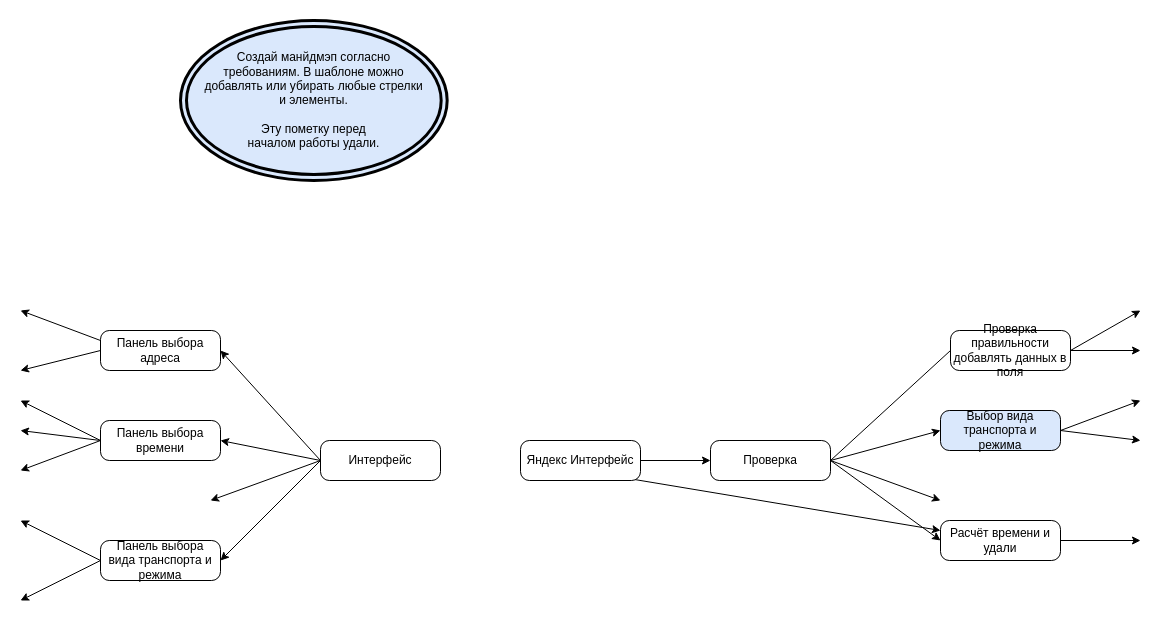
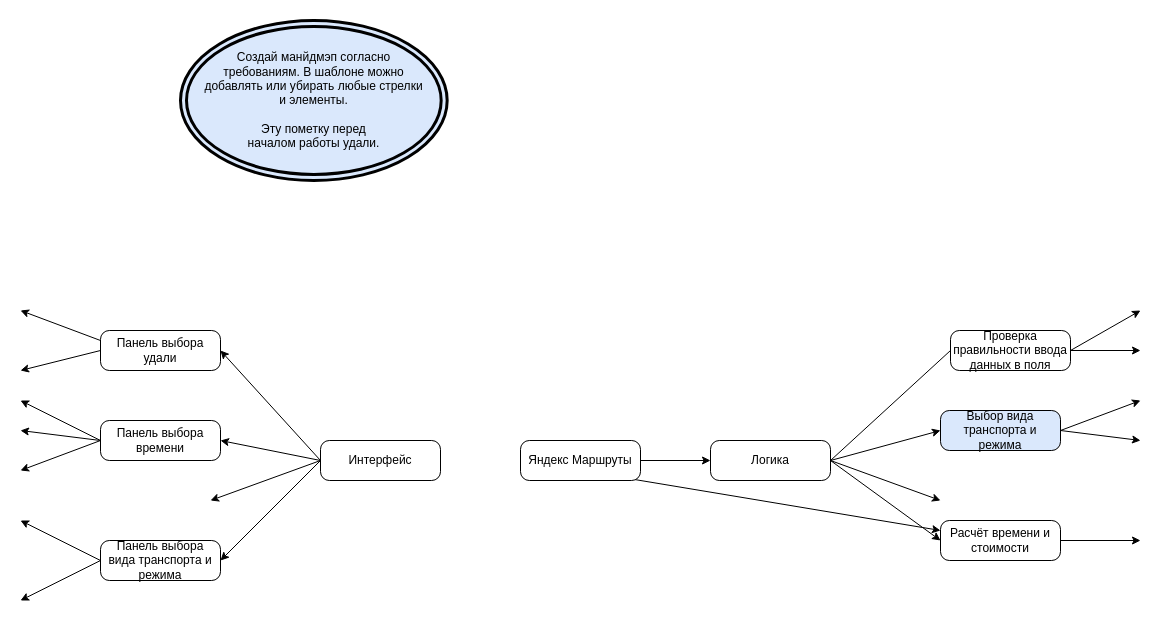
(161, 351) -> (161, 351)
(1011, 351) -> (1011, 351)
(581, 461) -> (581, 461)
(771, 461) -> (771, 461)
(1001, 541) -> (1001, 541)
